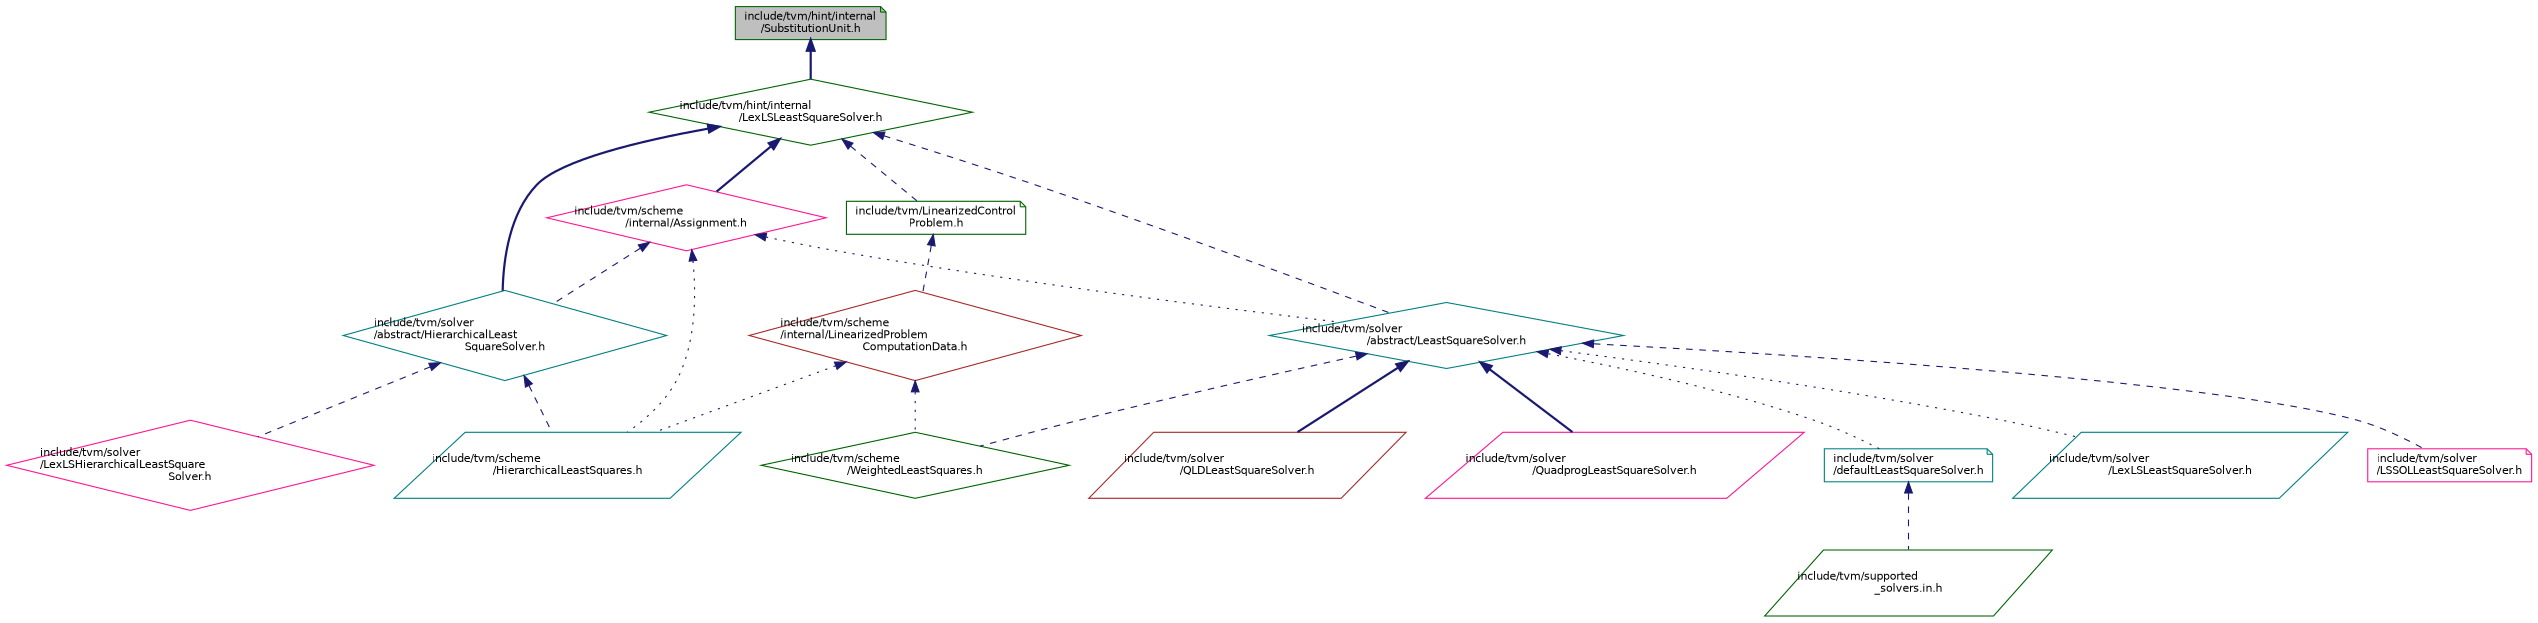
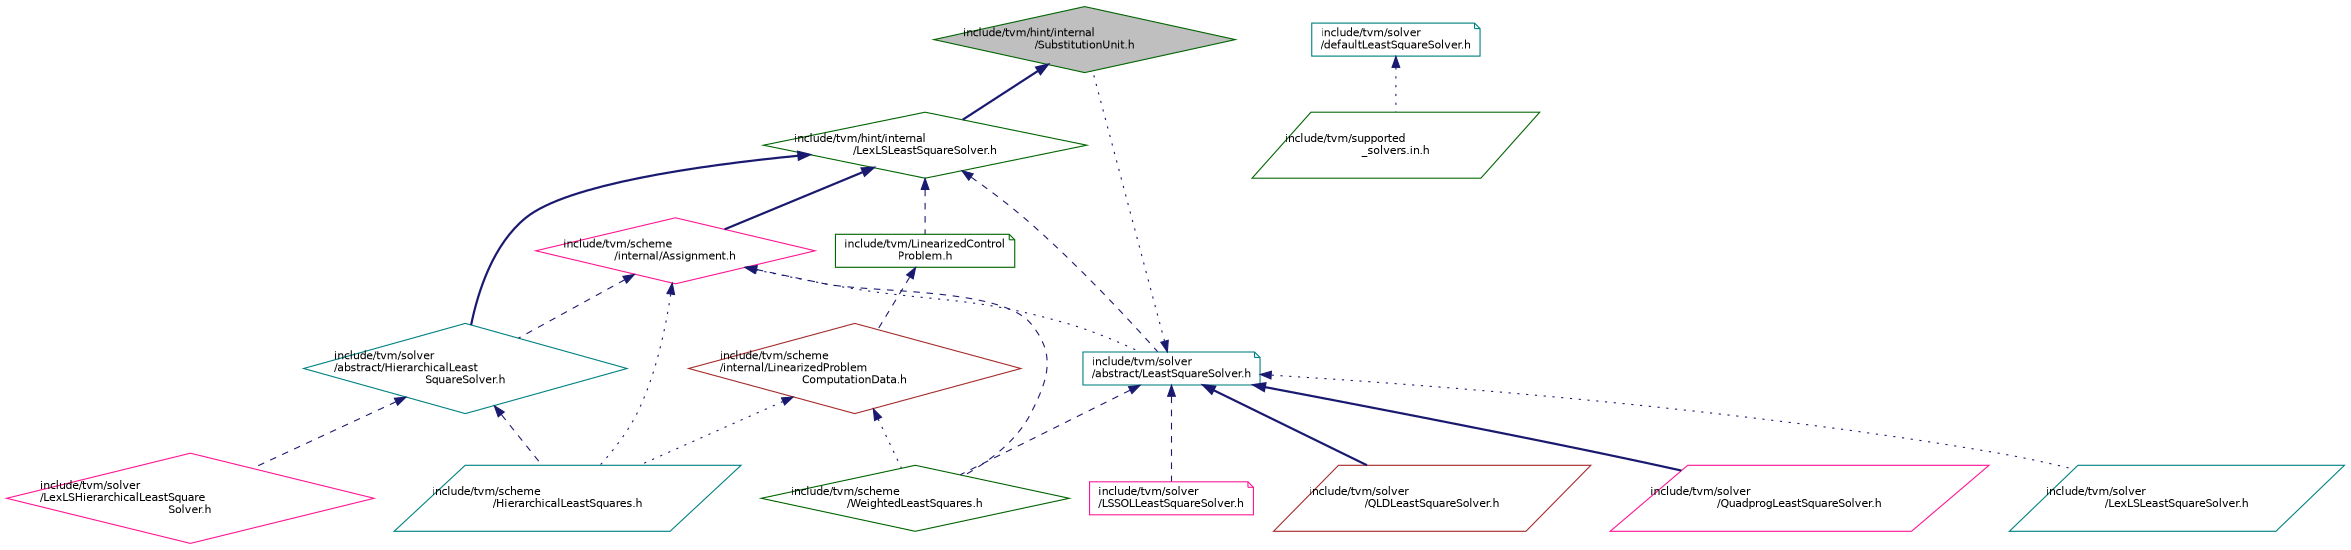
(811, 23) -> (1085, 40)
none -> (1031, 324)
(1447, 336) -> (1172, 369)
(1717, 391) -> (1129, 206)
(1909, 521) -> (1396, 90)
